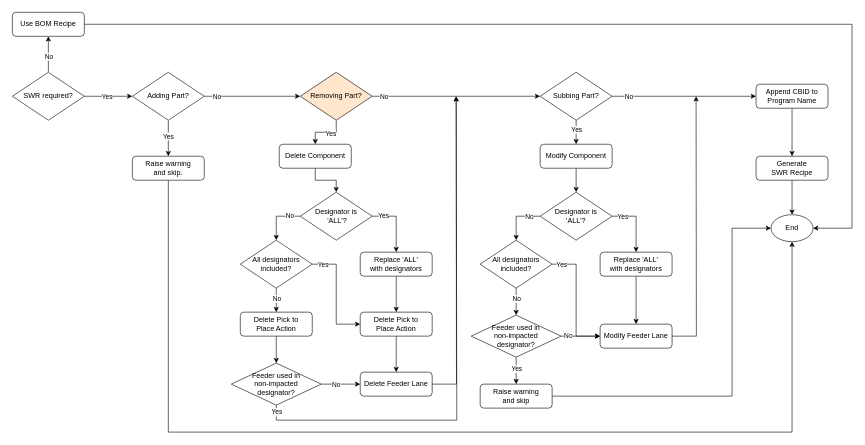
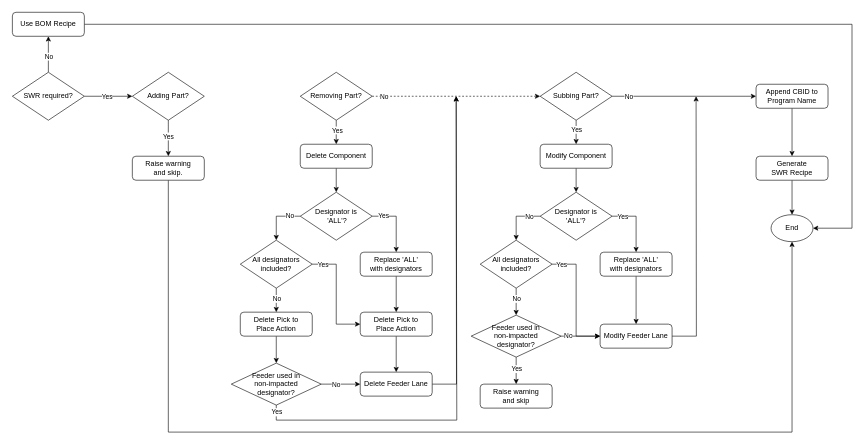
(216, 96) -> none
(336, 96) -> (336, 96)
(453, 96) -> (453, 96)
(315, 156) -> (336, 156)
(732, 228) -> none
